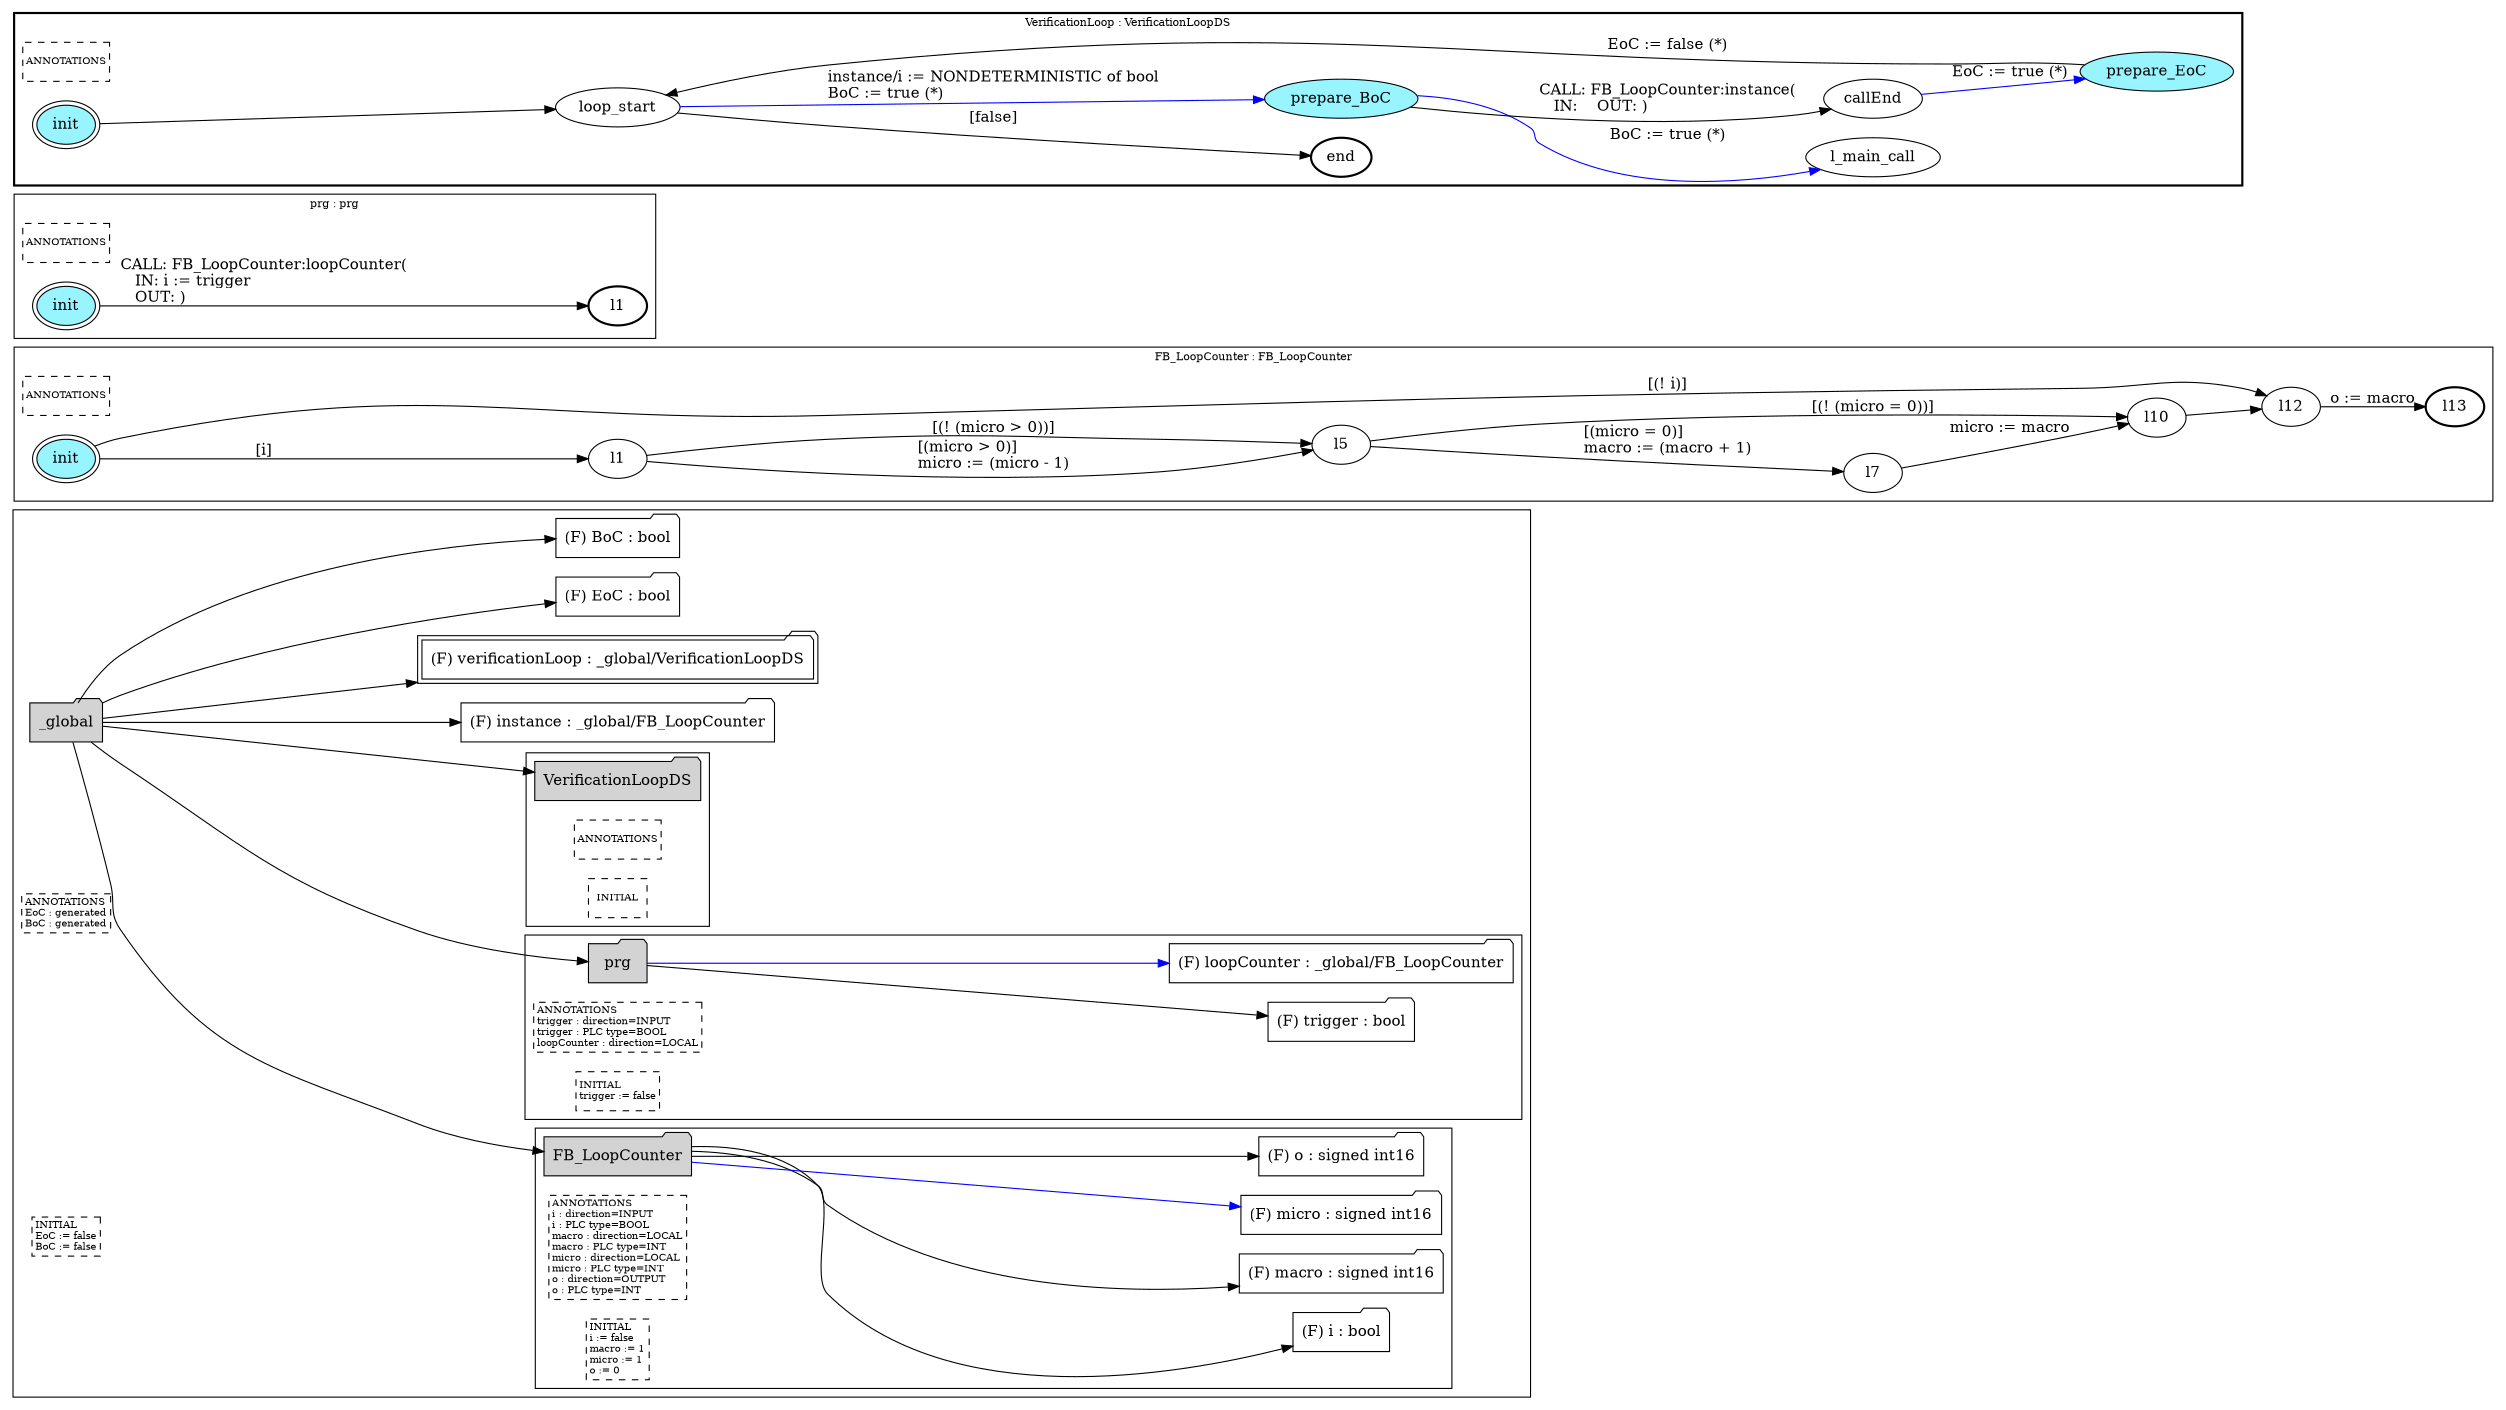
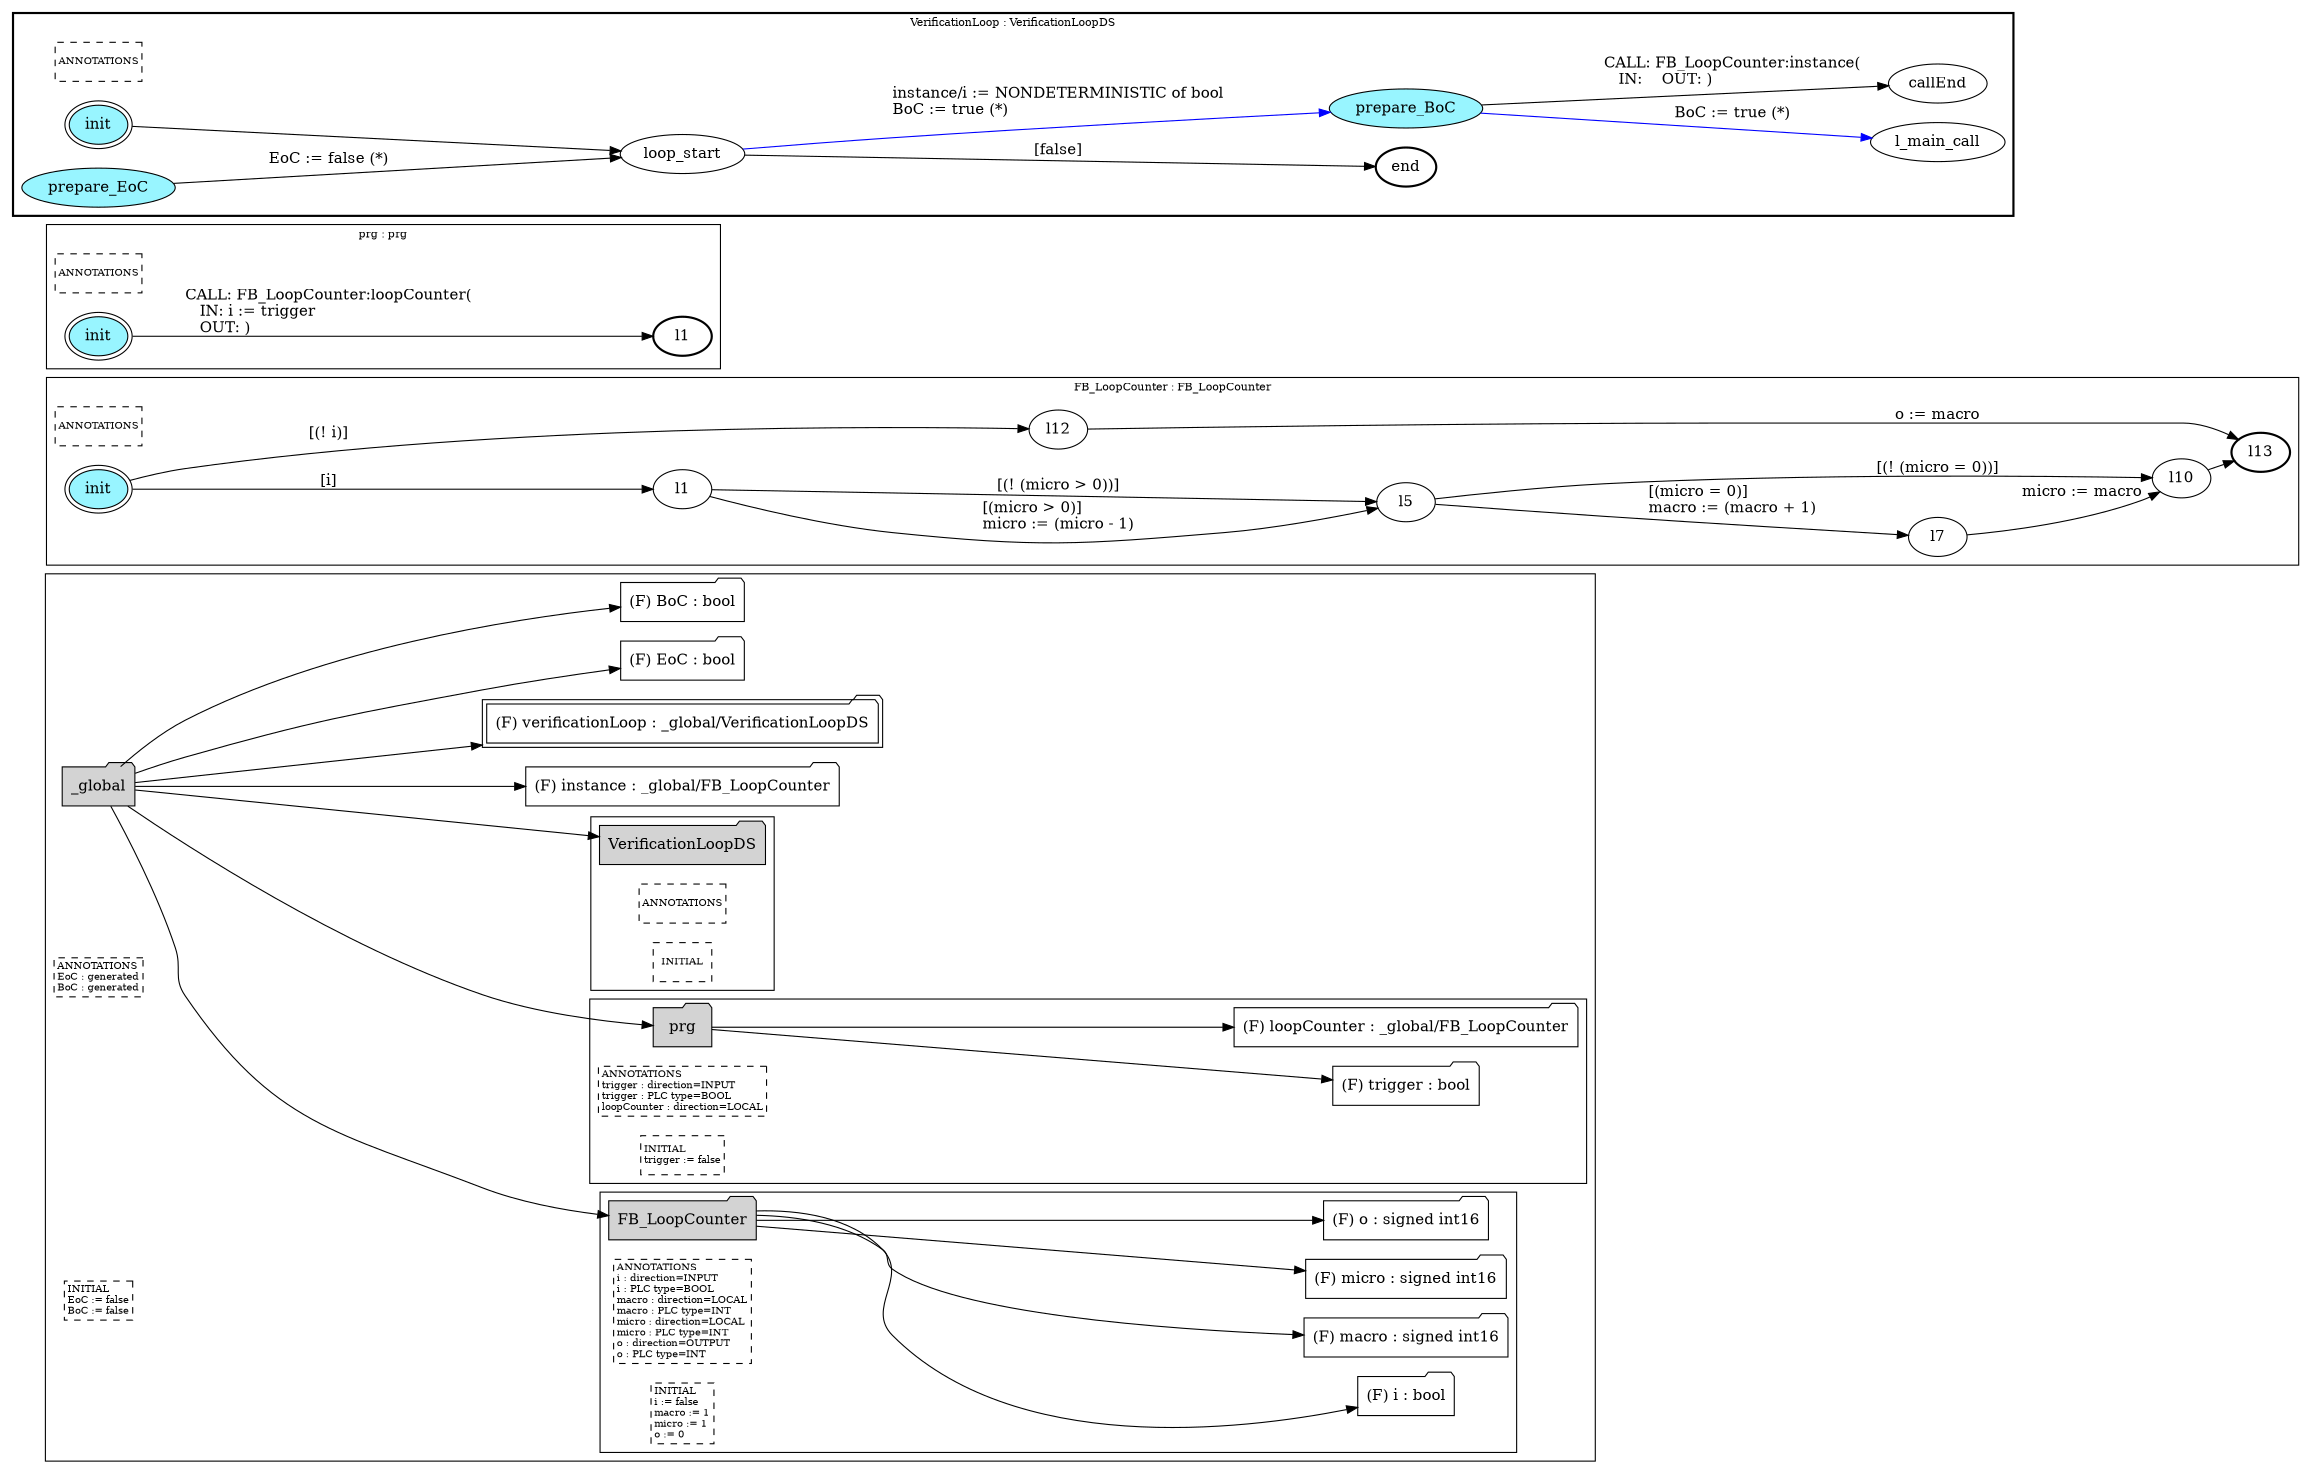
(1998, 87) -> none
(2218, 413) -> (2216, 467)
(903, 963) -> (967, 1027)
(961, 1184) -> (1025, 1248)
